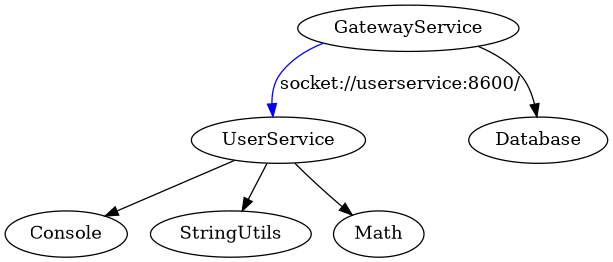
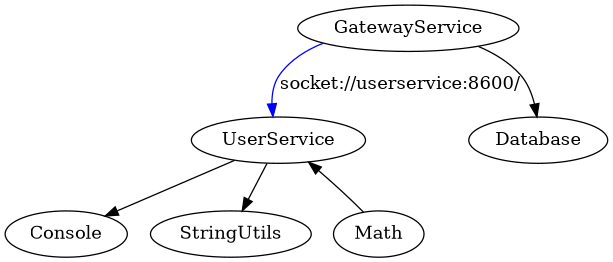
(318, 185) -> (341, 191)
